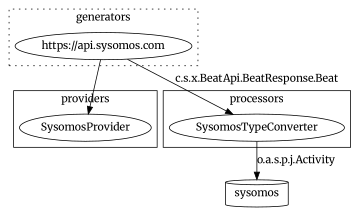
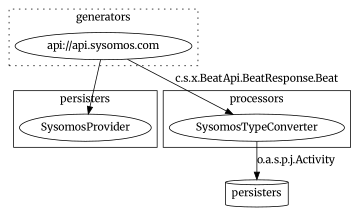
(104, 46) -> (104, 46)
(85, 99) -> (85, 99)
(257, 193) -> (257, 193)
